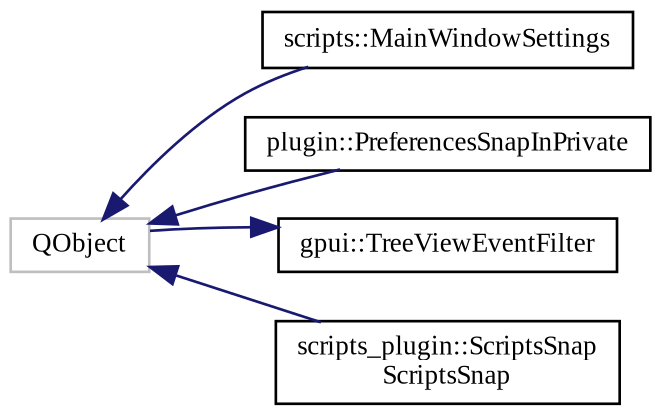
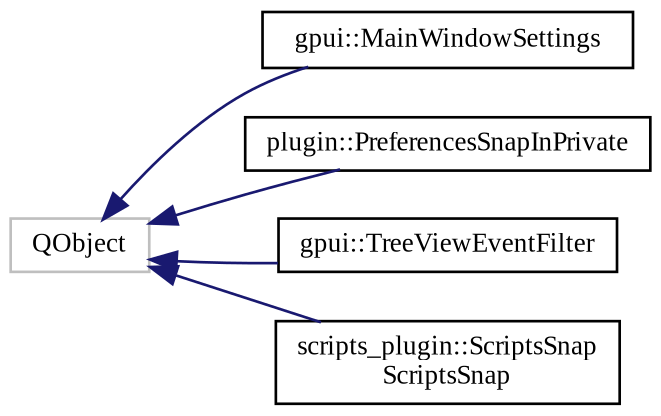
(448, 40) -> (448, 40)
(200, 228) -> (227, 263)
